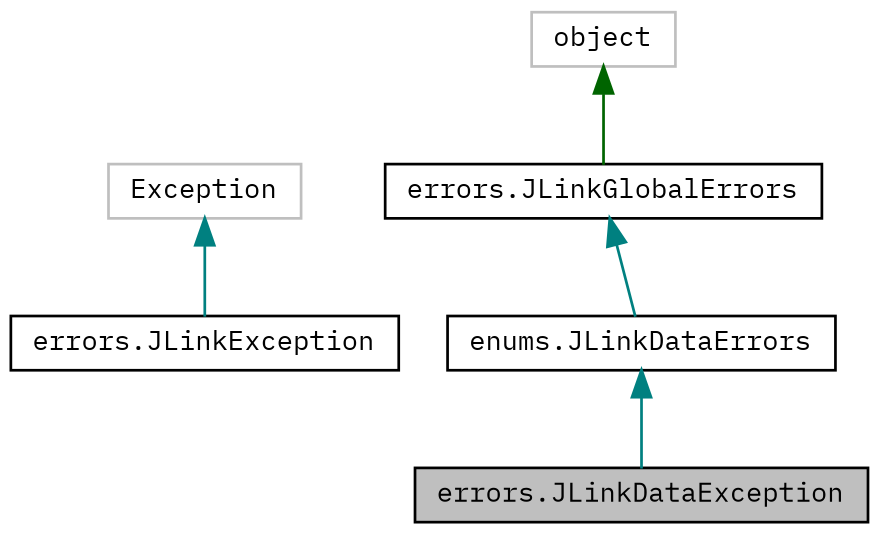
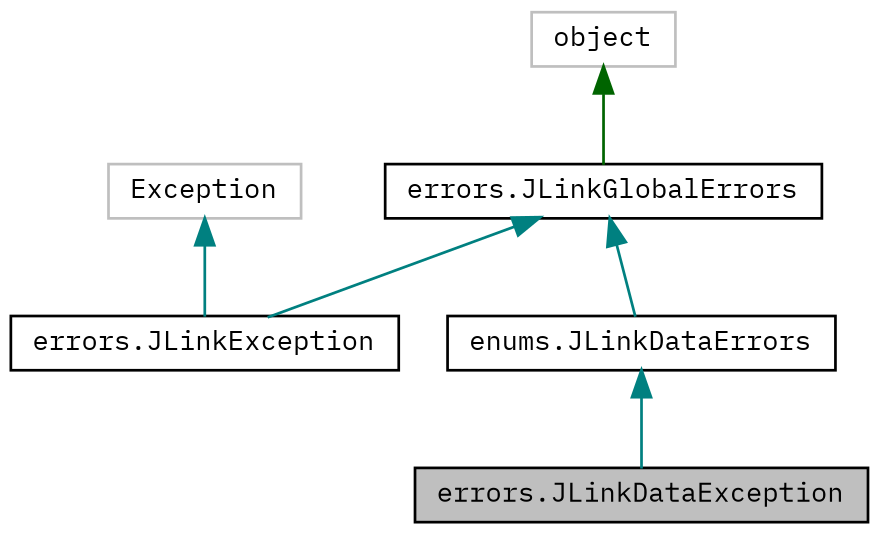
none -> (391, 272)
